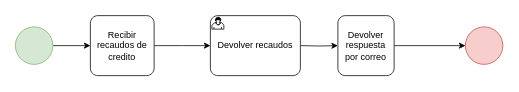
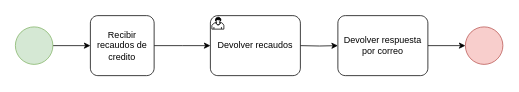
(366, 45) -> (383, 45)
